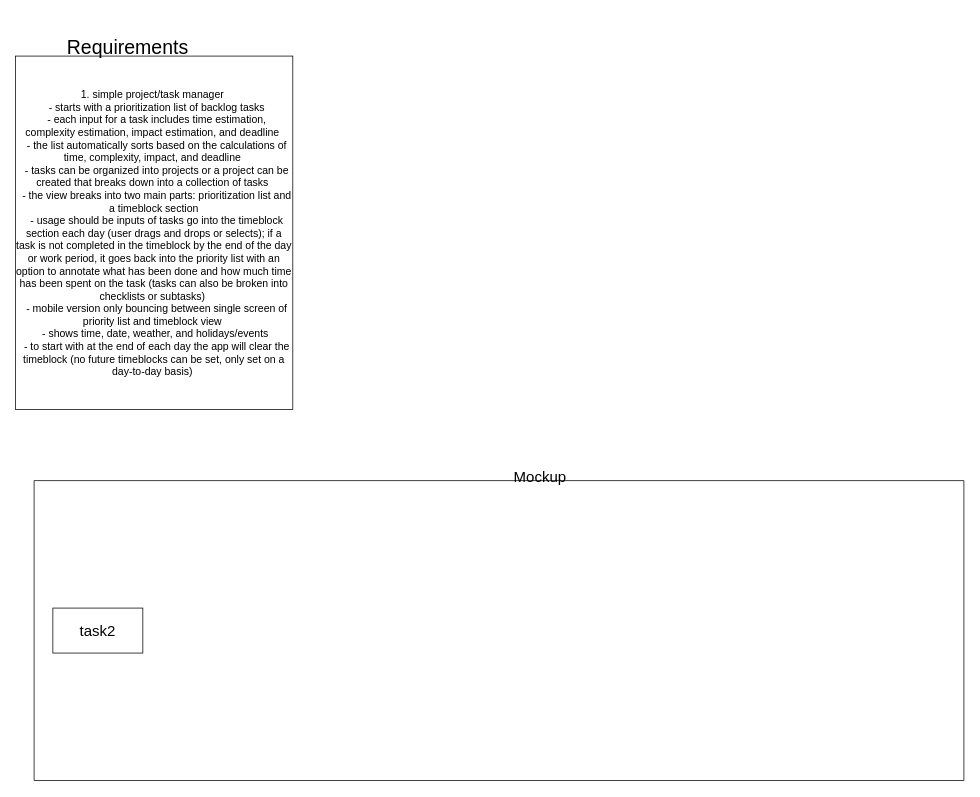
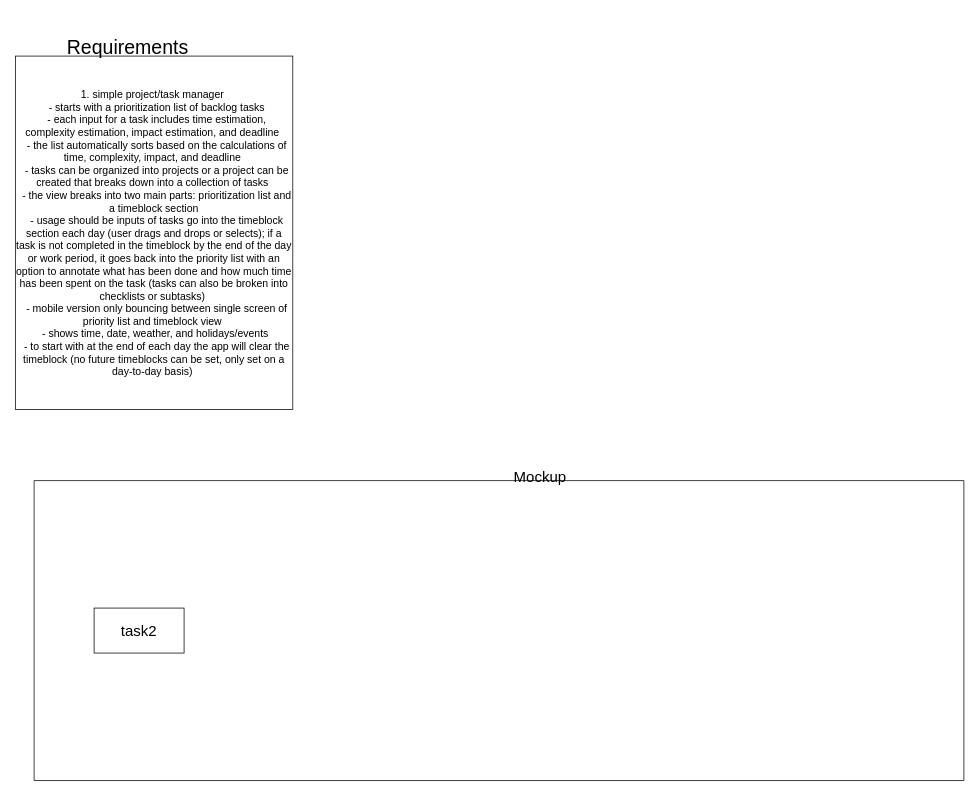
(98, 630) -> (139, 630)
